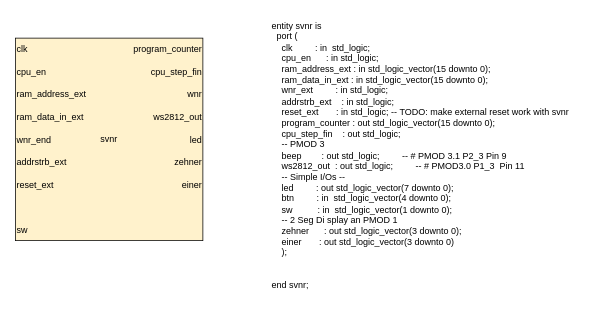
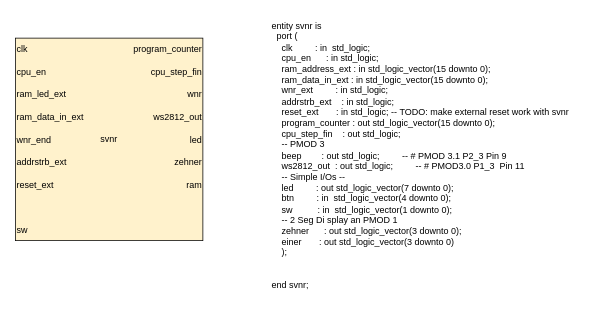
(55, 94) -> (43, 94)
(191, 185) -> (195, 185)
